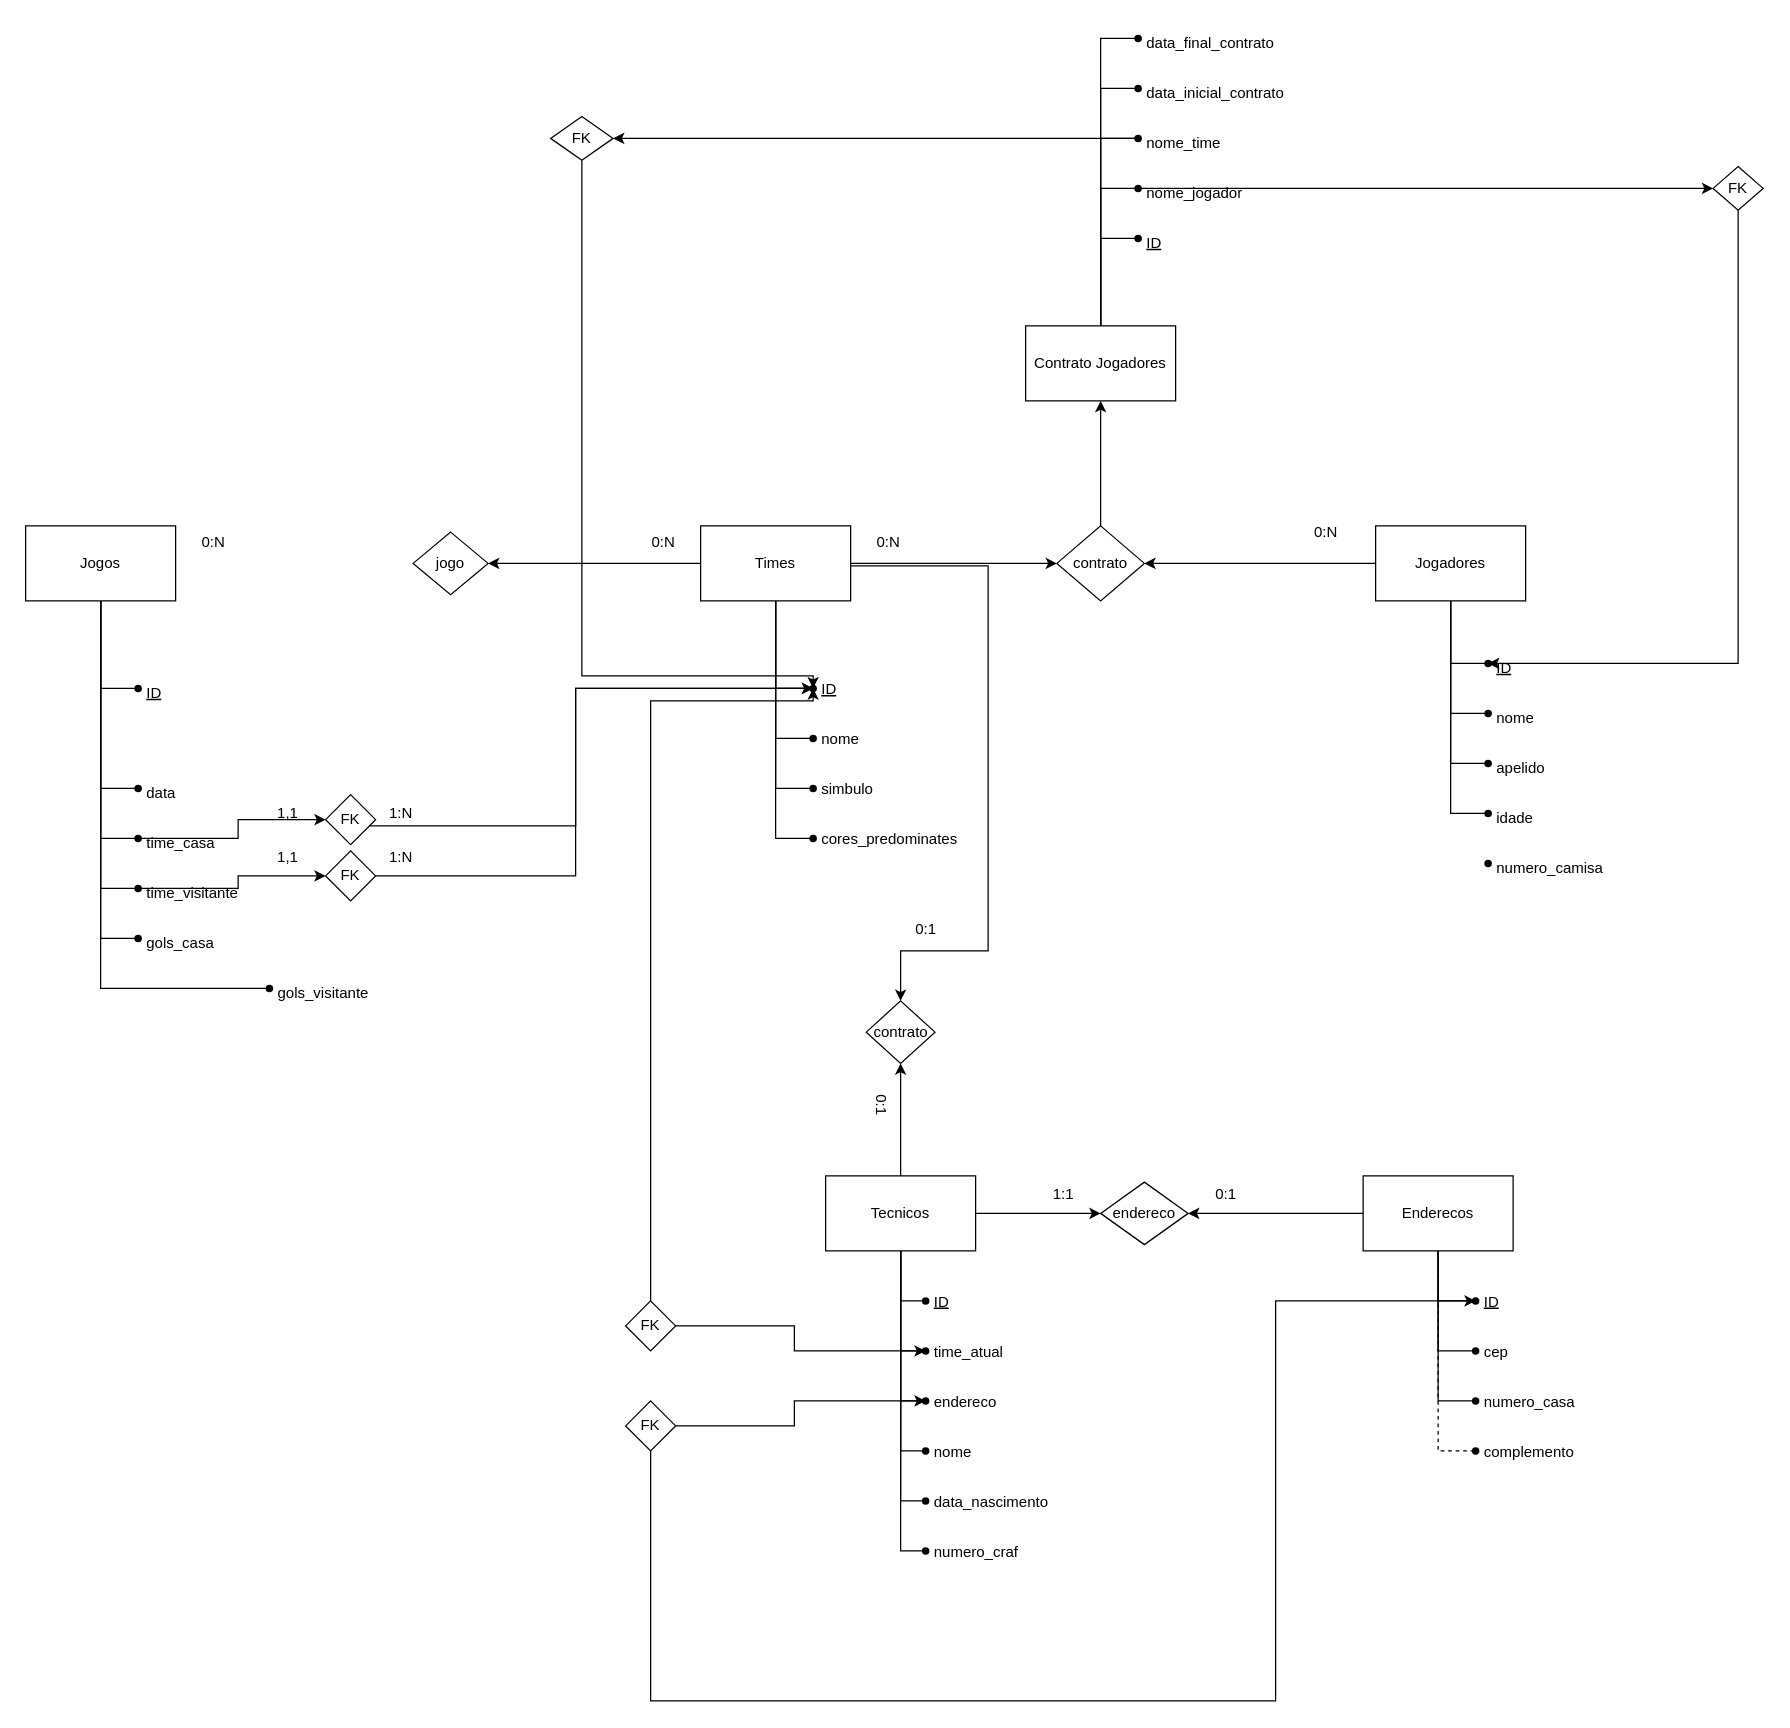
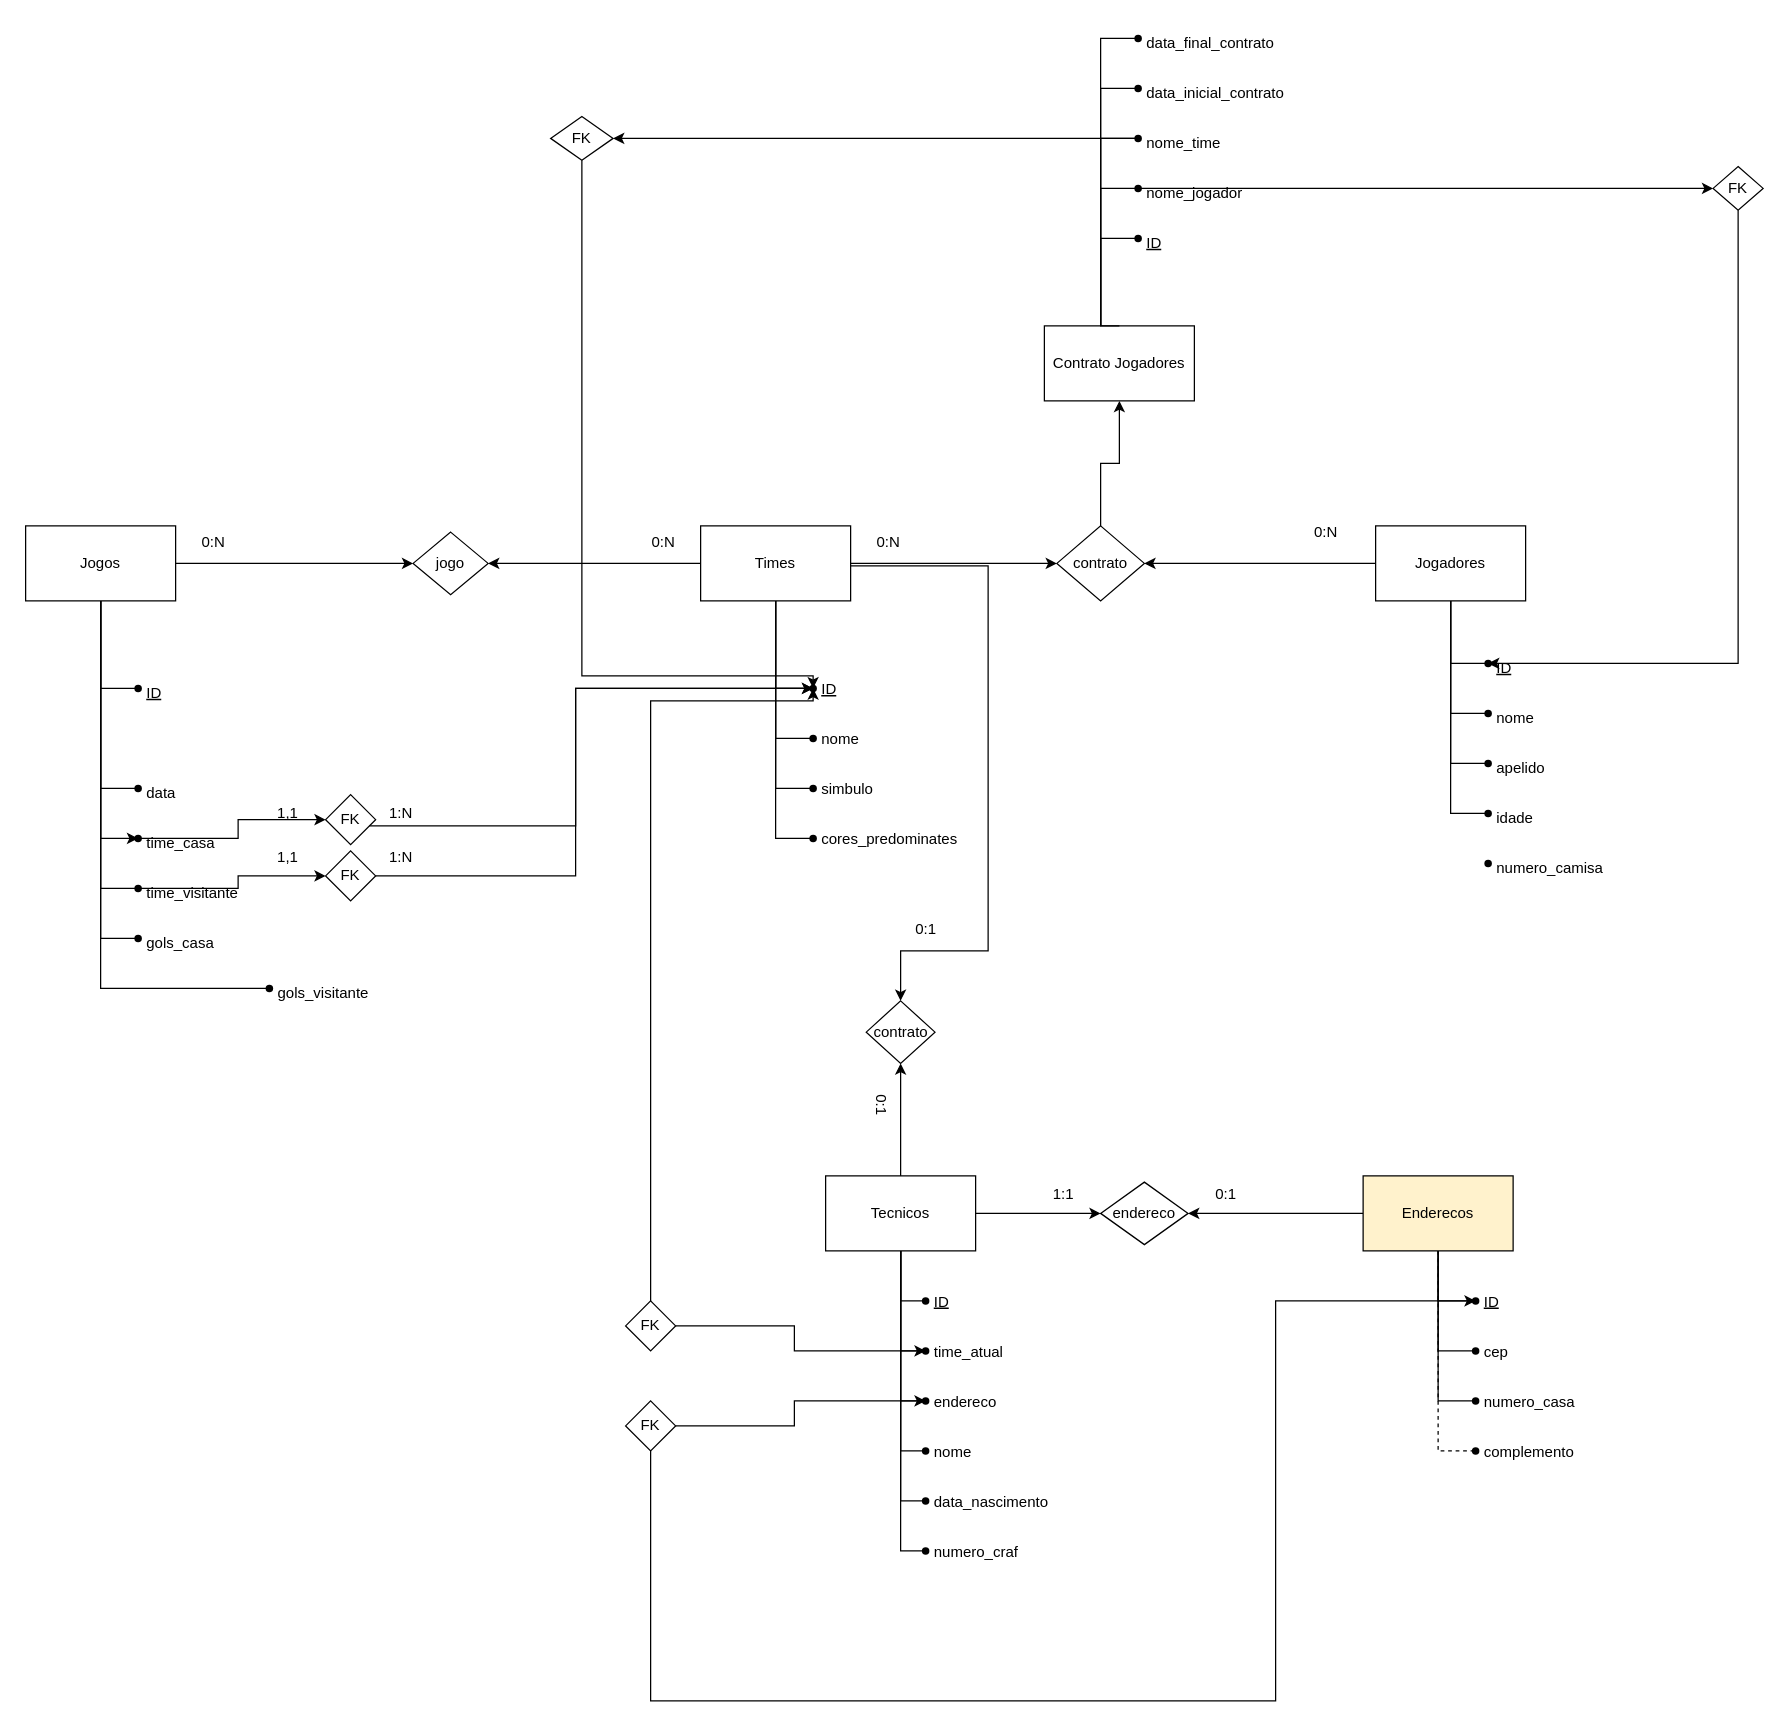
(1101, 363) -> (1119, 363)
none -> (290, 563)
(130, 838) -> (128, 838)
(1438, 1213) -> (1438, 1213)
